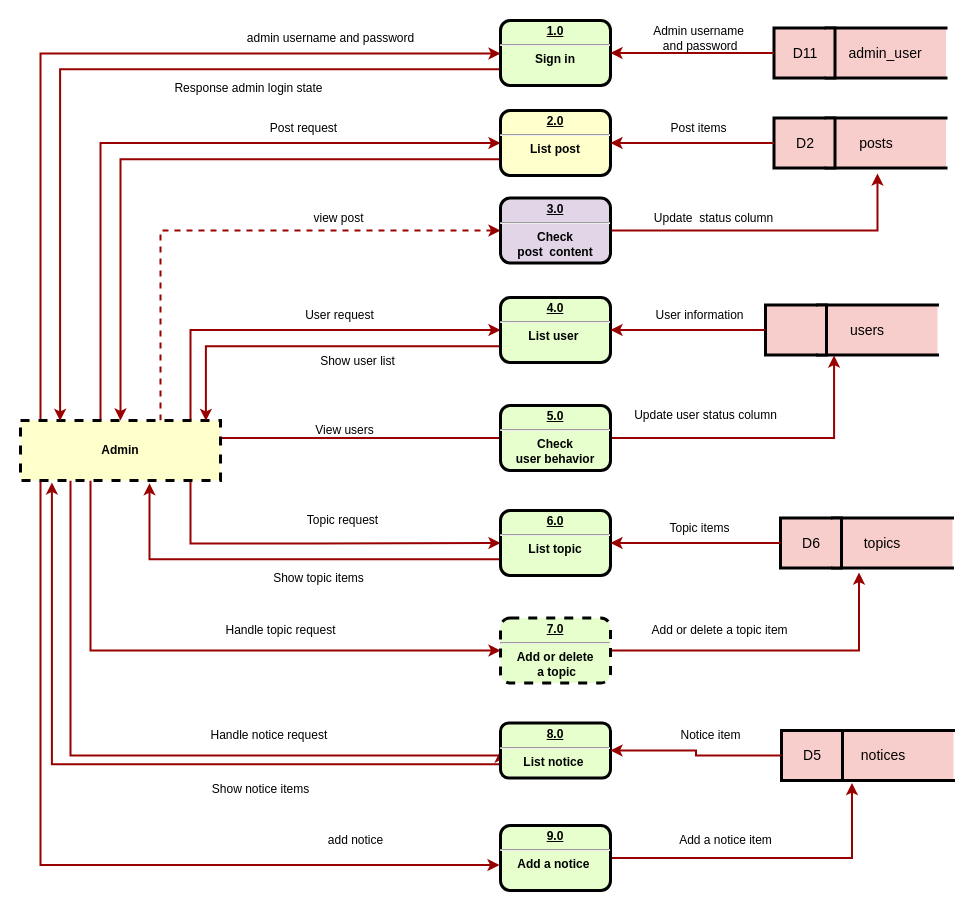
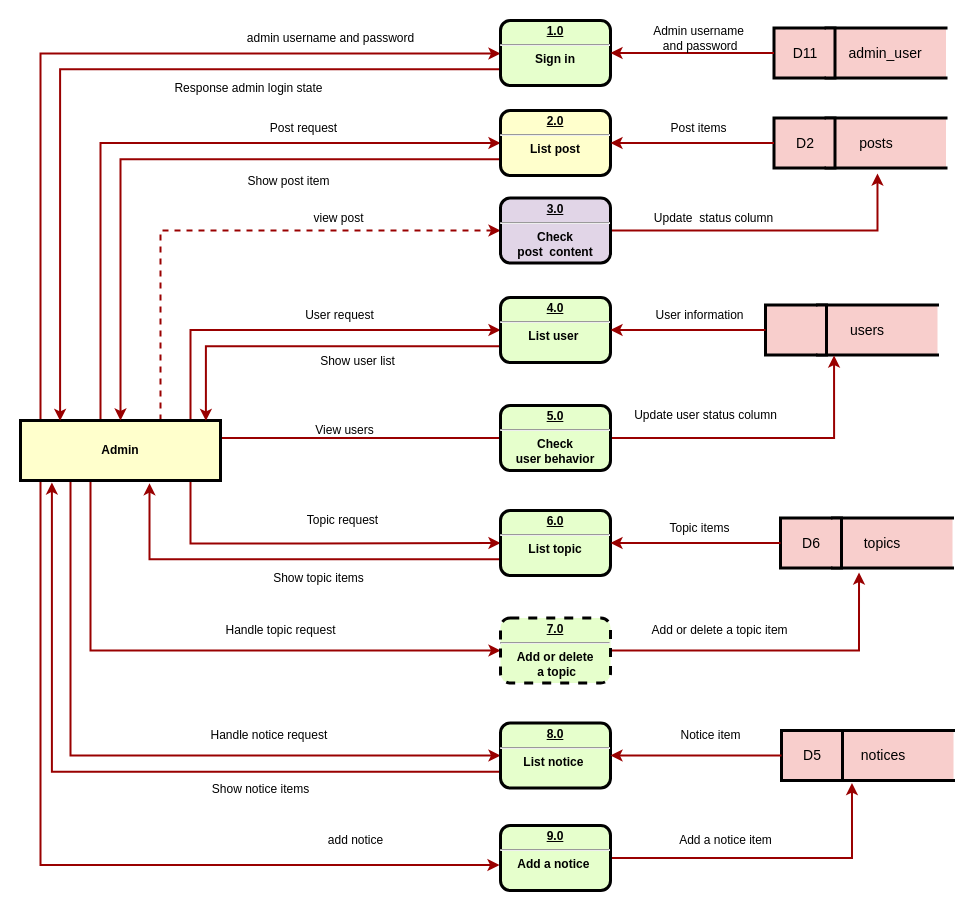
none -> (289, 182)
(121, 451) -> (121, 451)
(556, 751) -> (556, 756)
